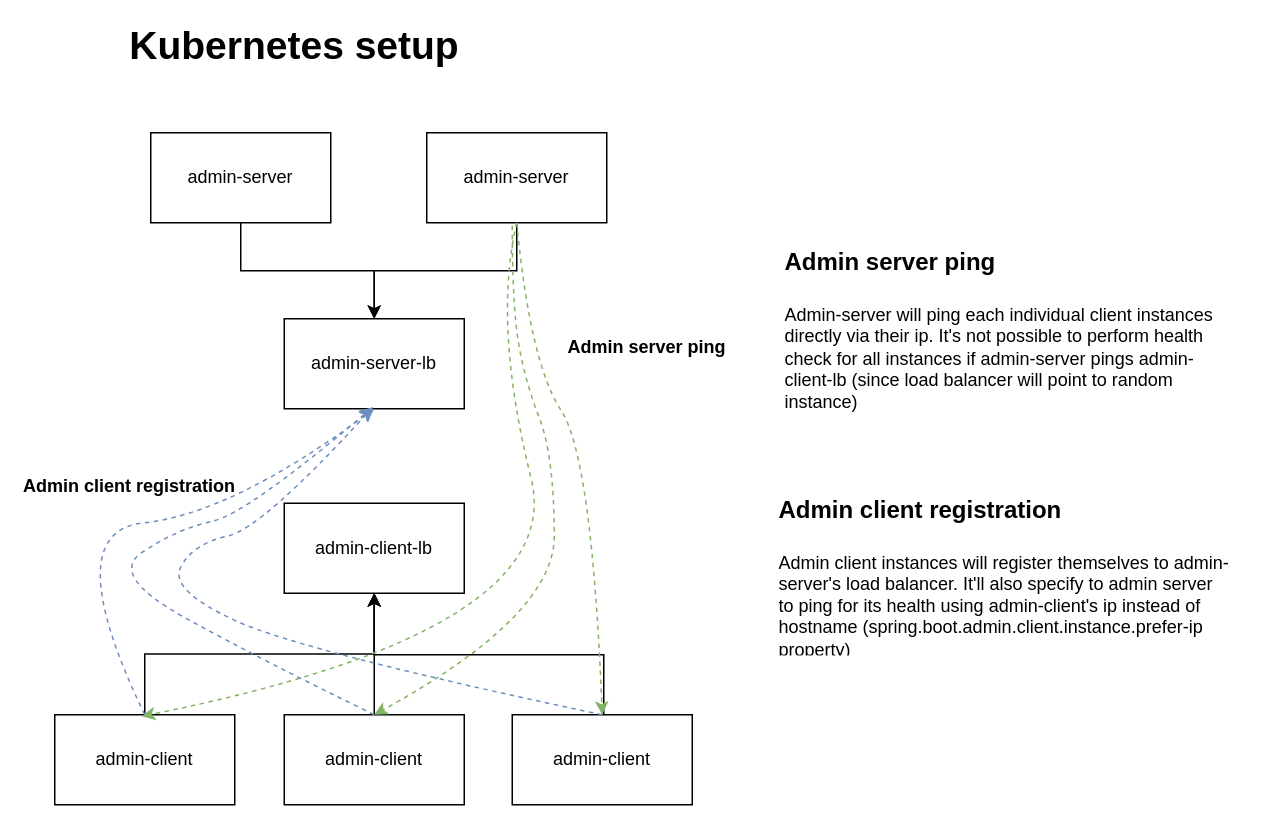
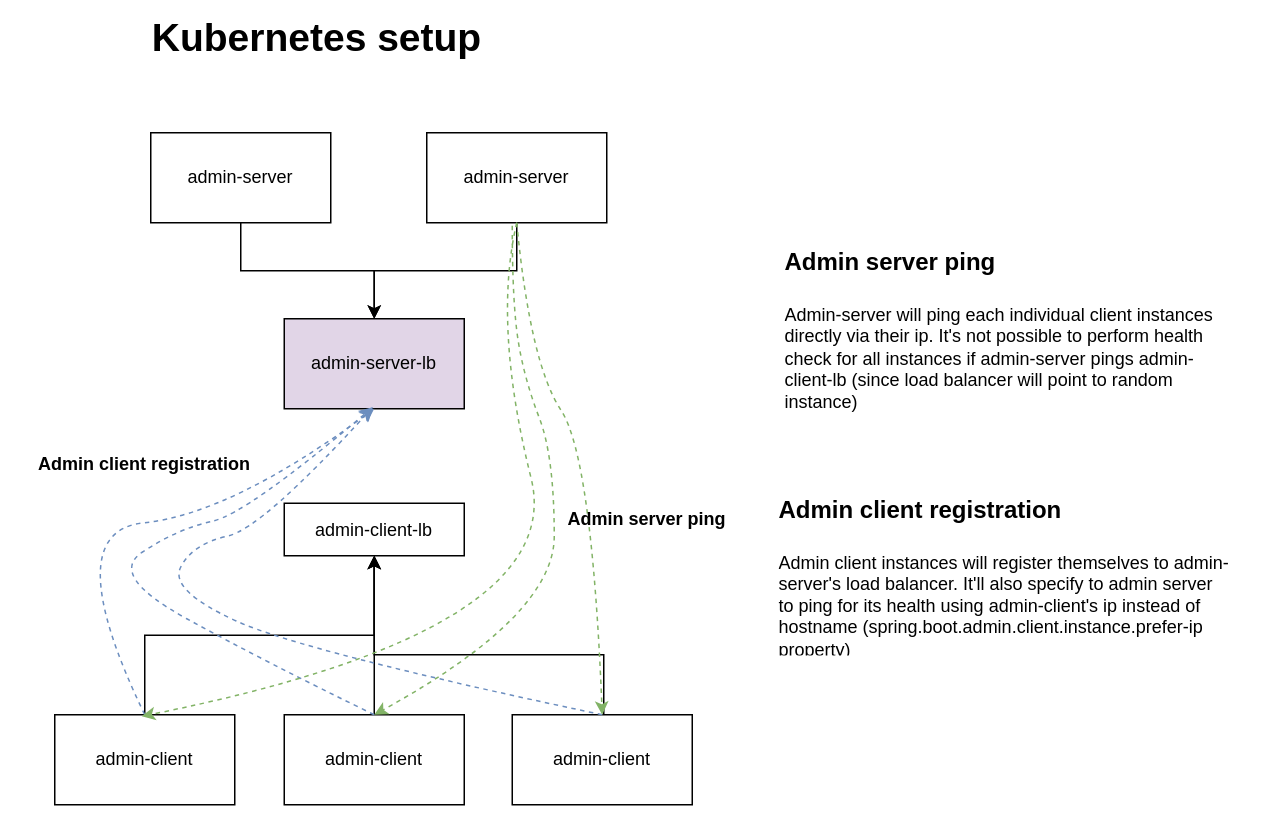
(295, 46) -> (317, 38)
(647, 347) -> (647, 520)
(374, 364) -> (374, 364)
(130, 487) -> (145, 464)
(374, 548) -> (374, 530)
